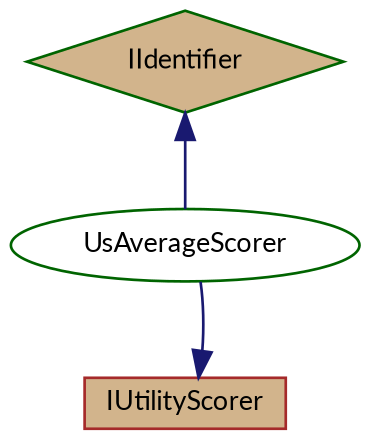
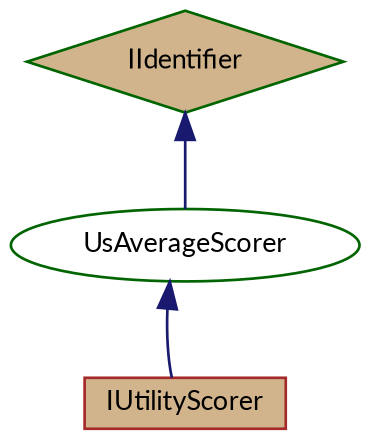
(203, 316) -> (168, 343)
